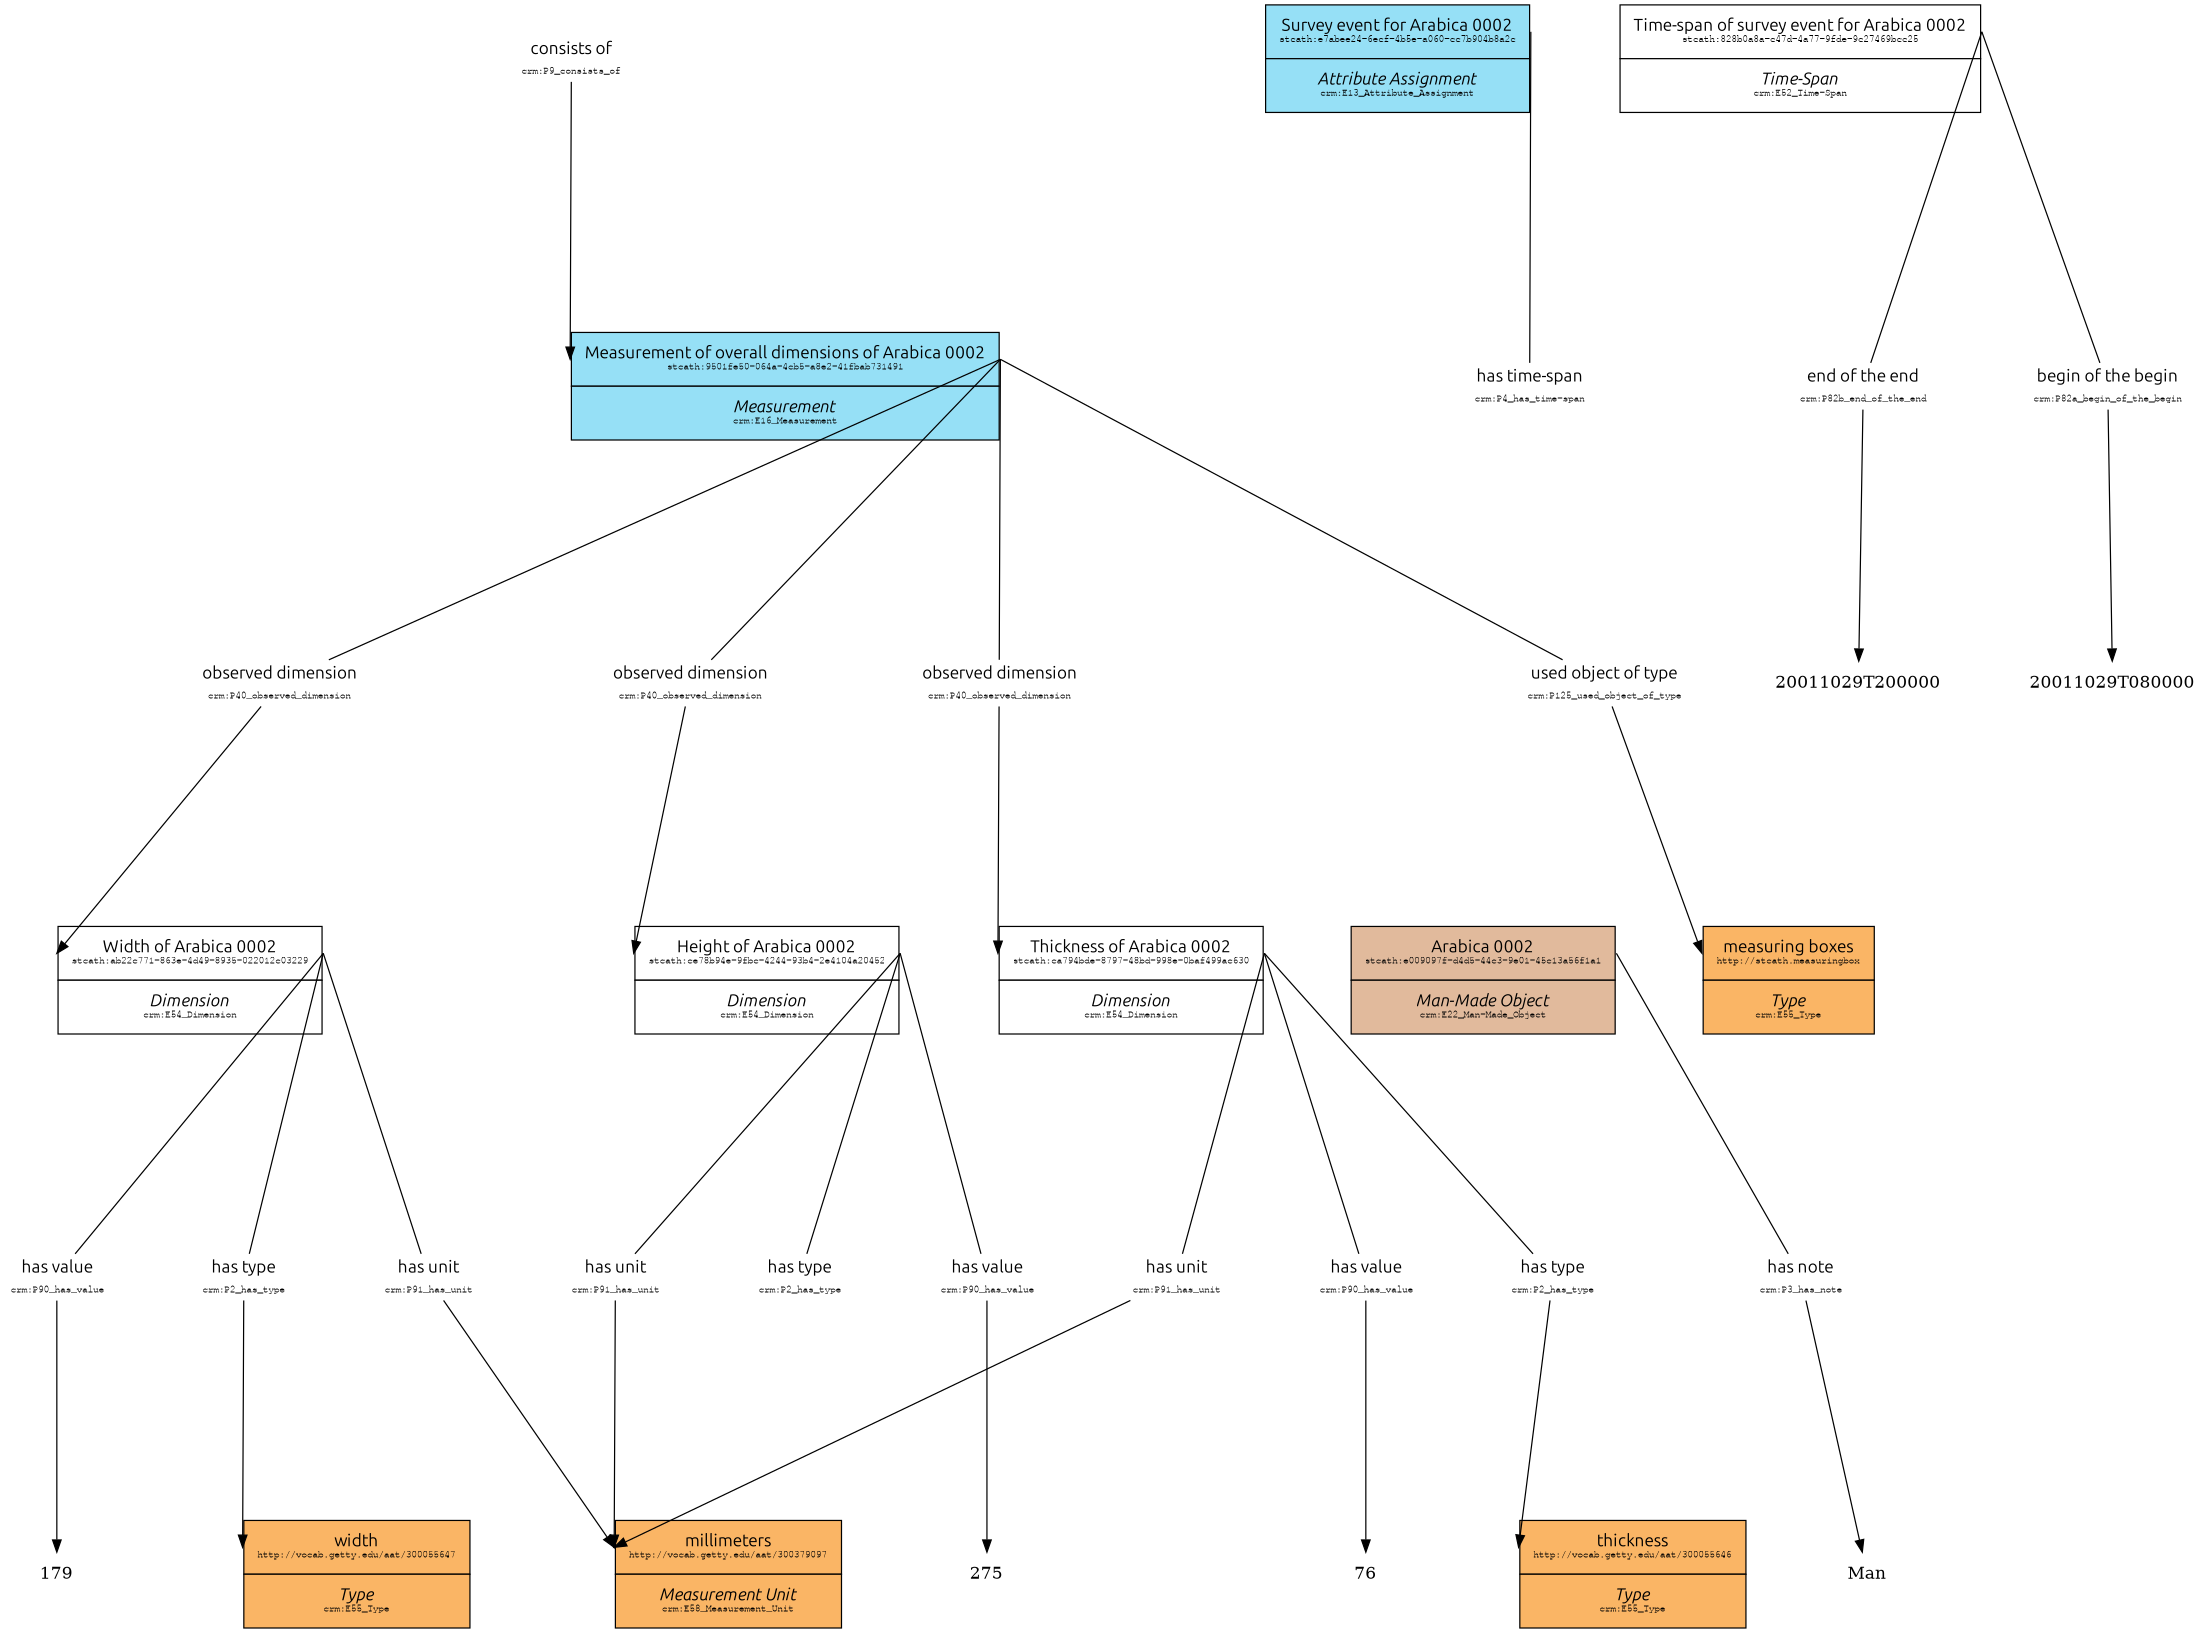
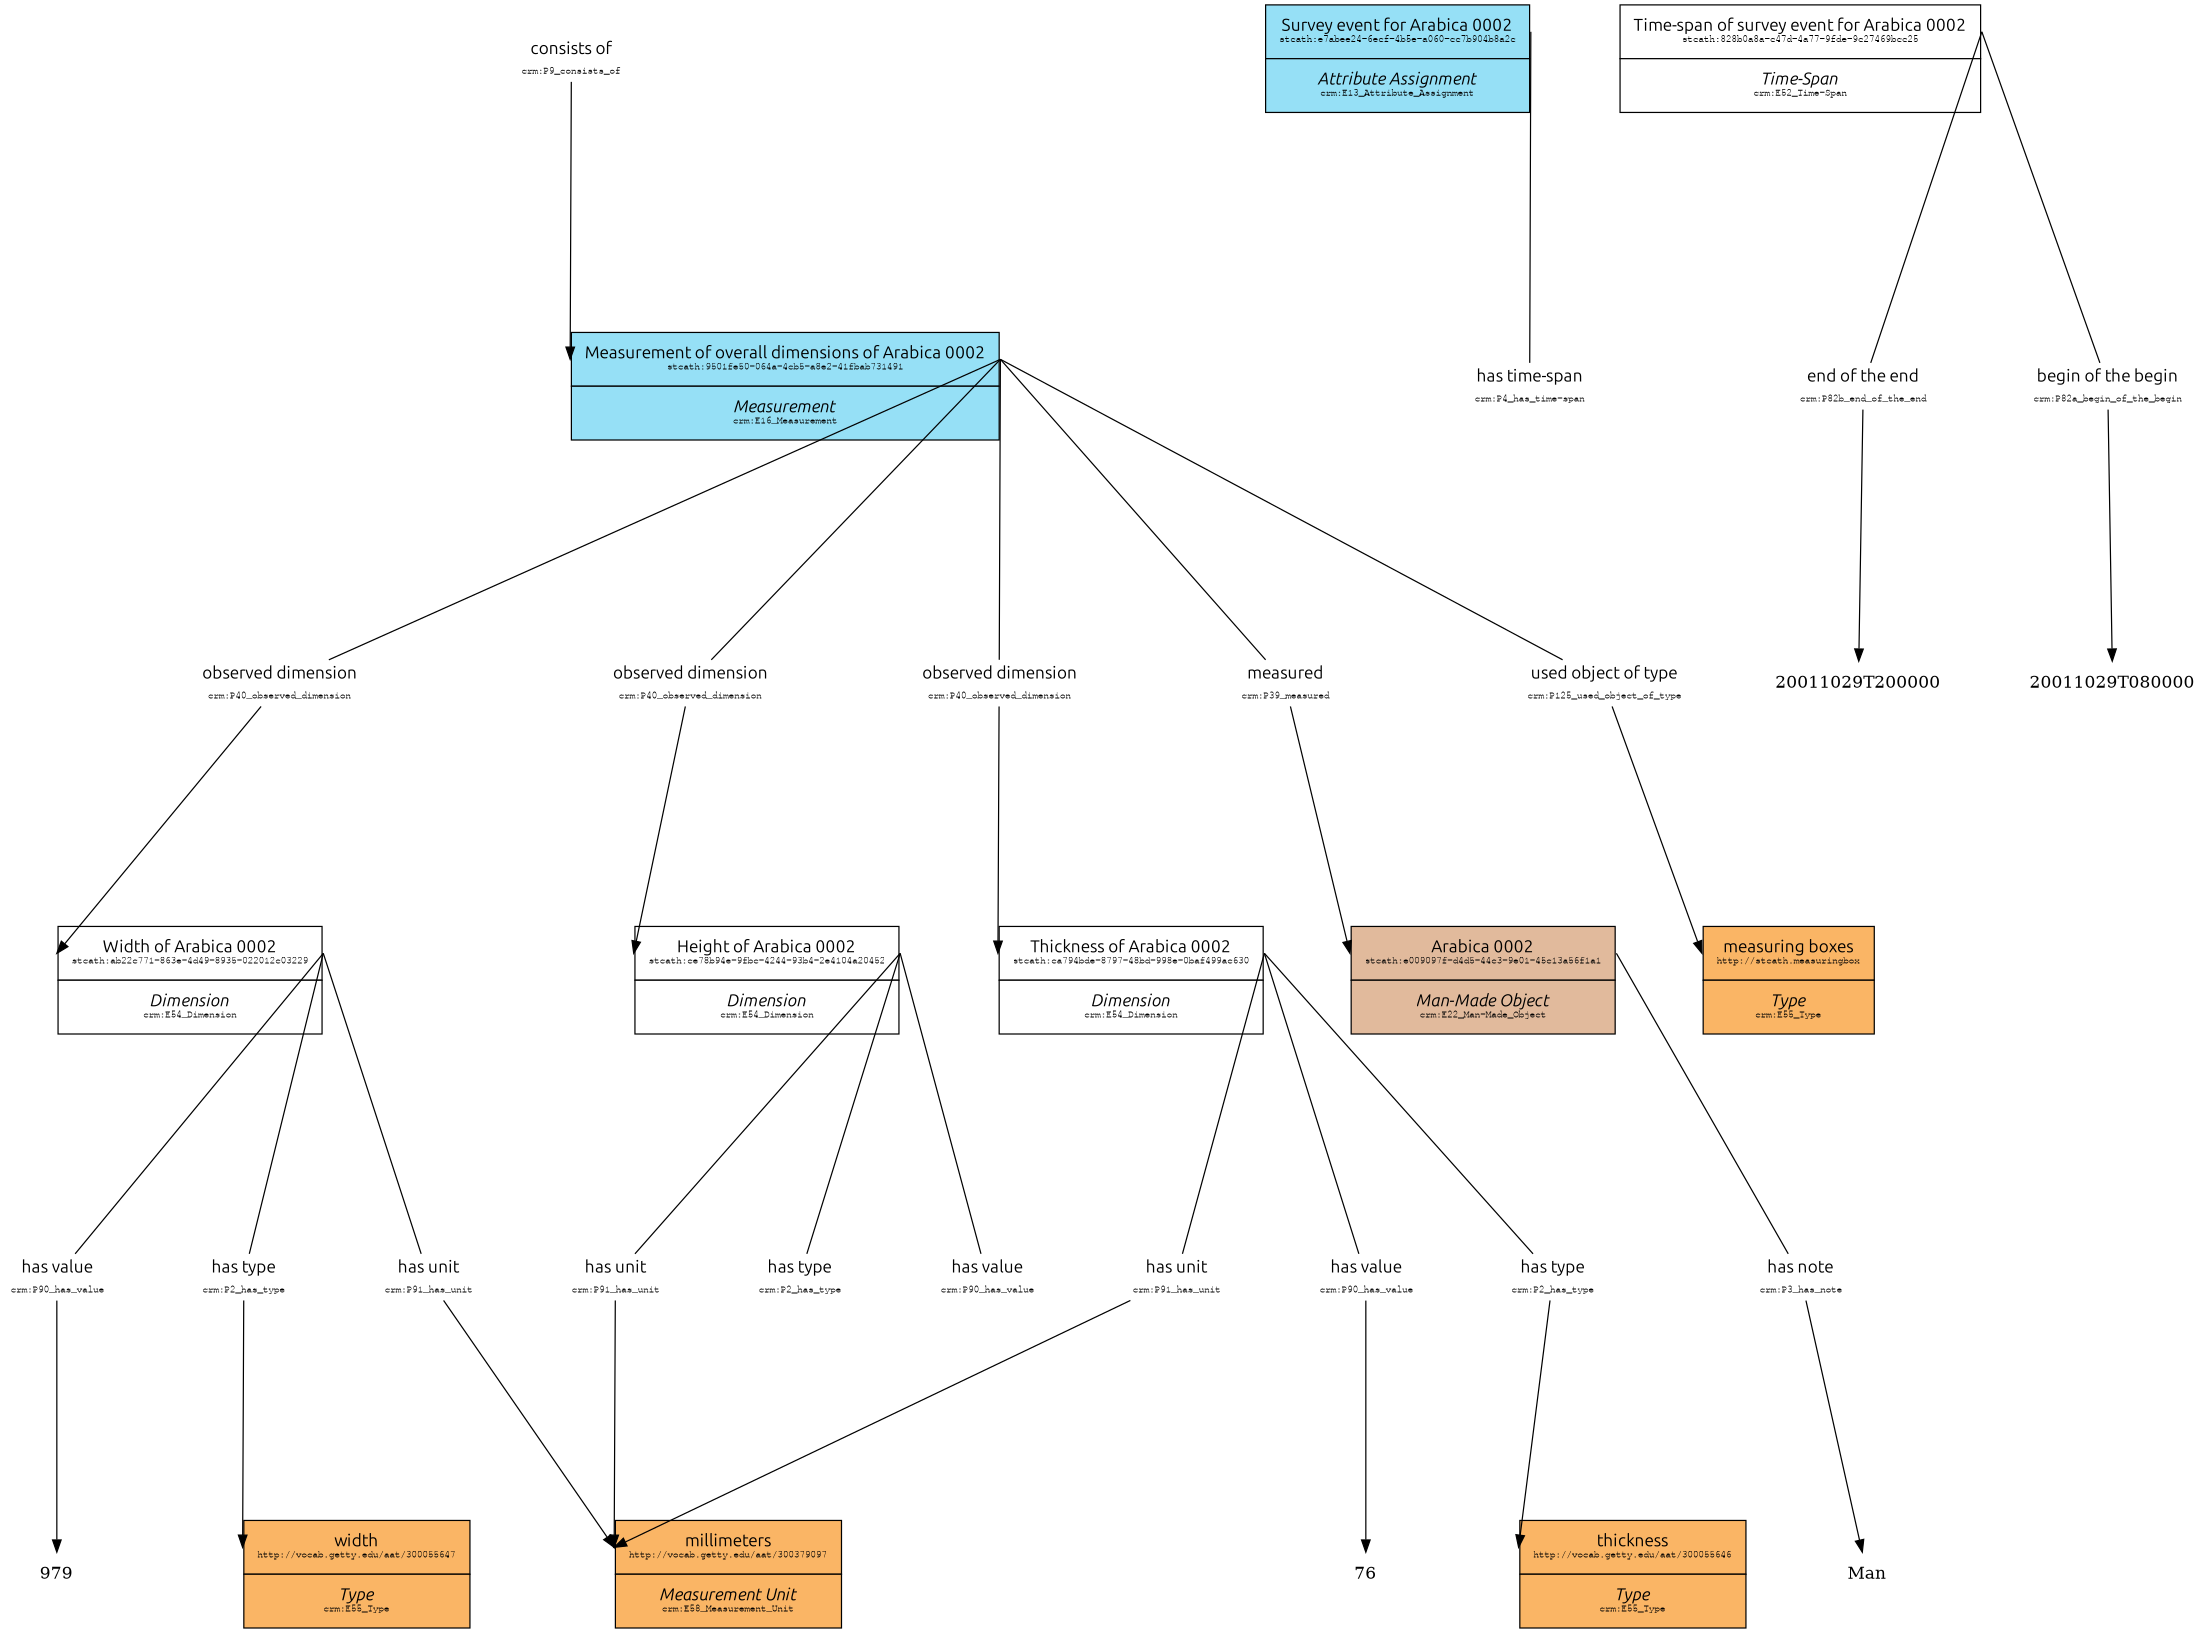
none -> (1285, 683)
(57, 1574) -> (57, 1574)
(987, 1574) -> none
